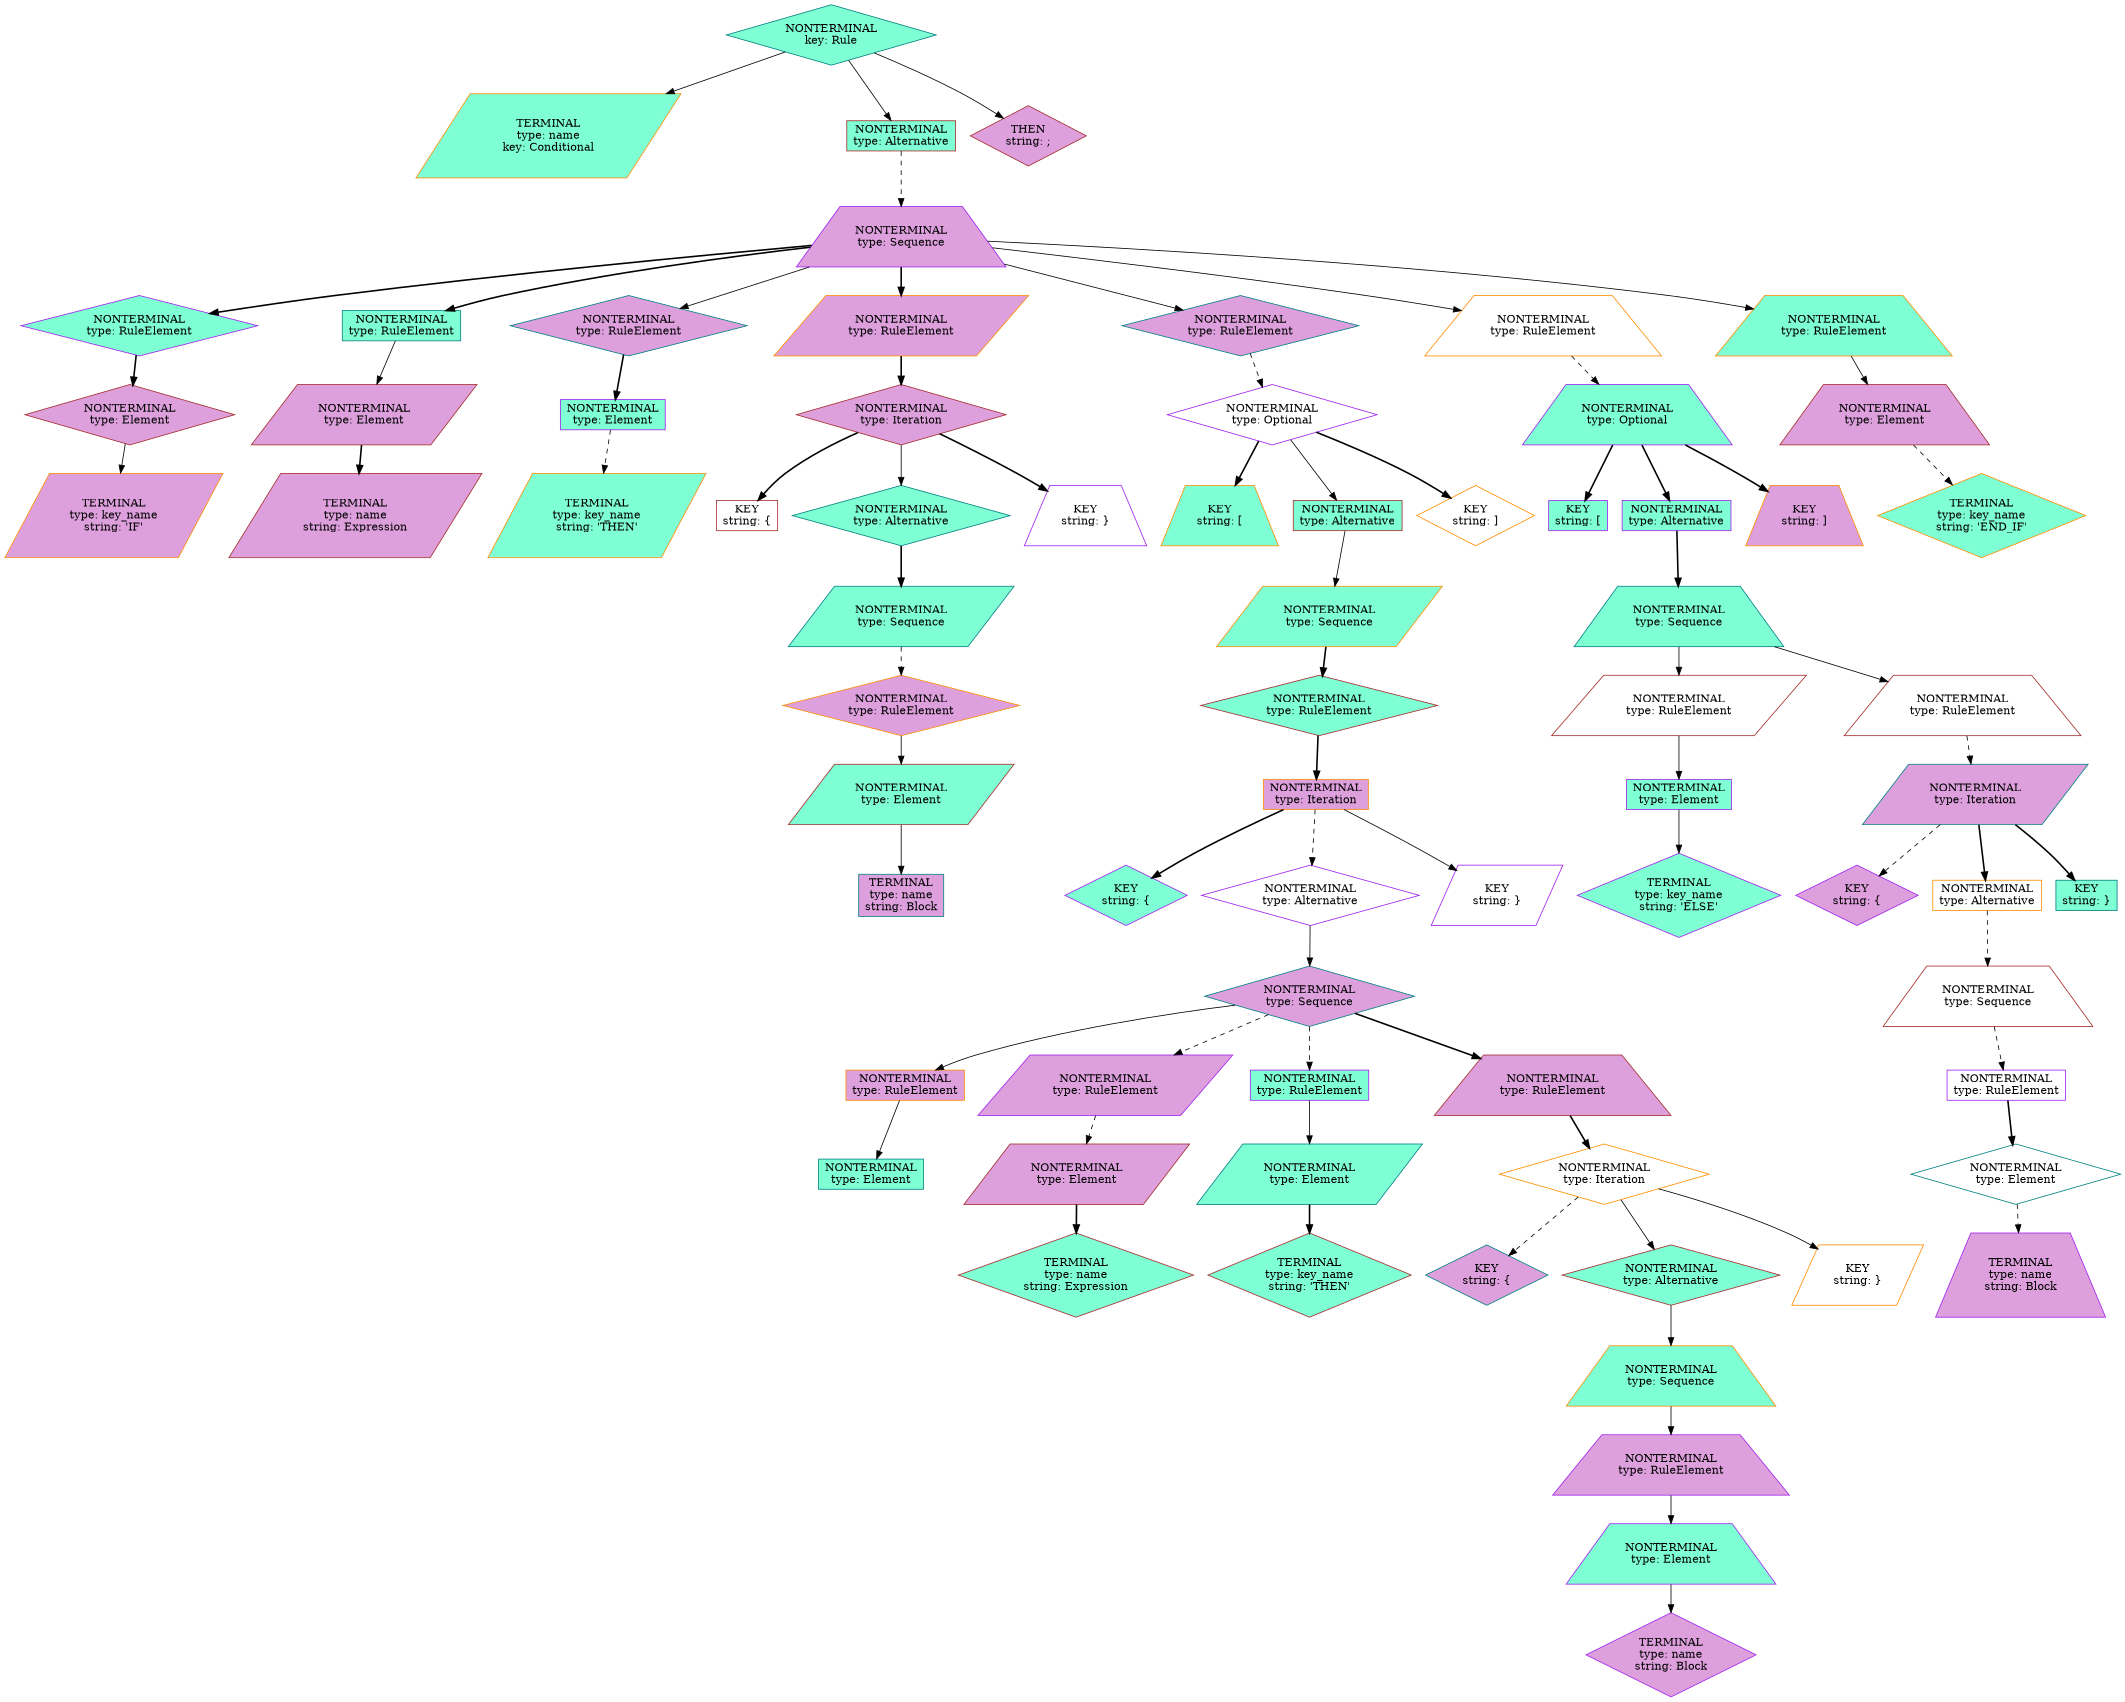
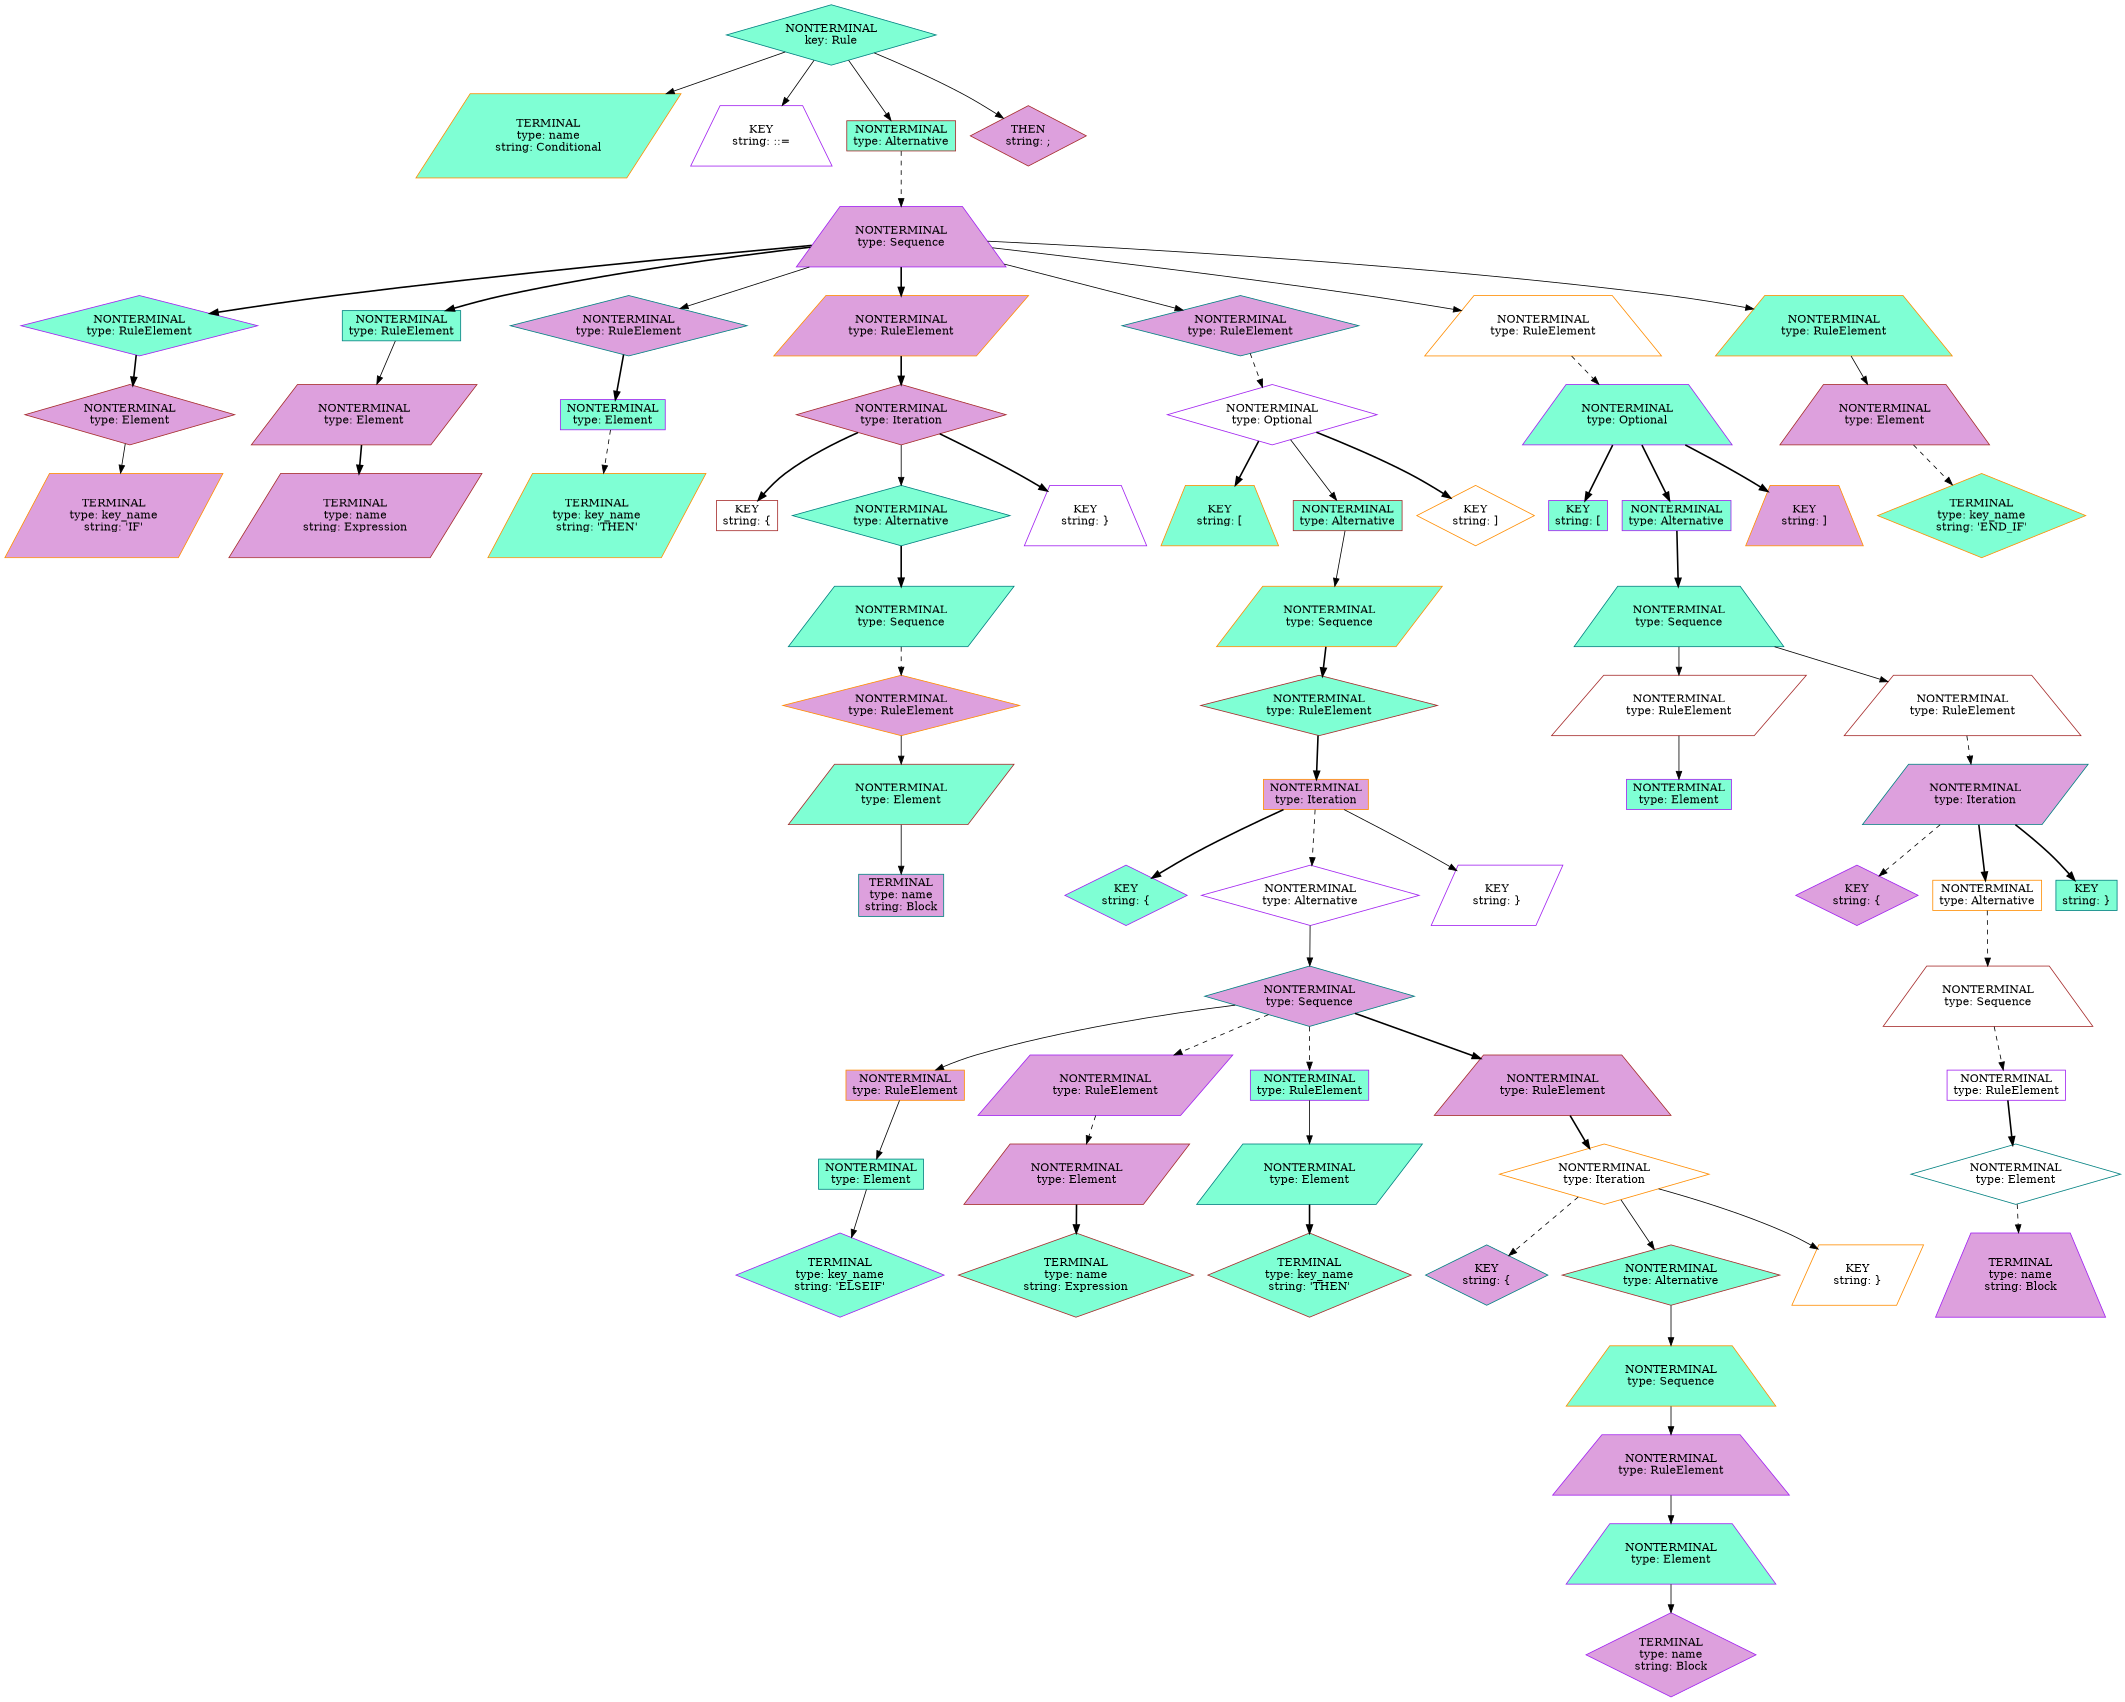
(548, 136) -> (548, 136)
none -> (761, 136)
(1679, 895) -> none
none -> (840, 1275)
